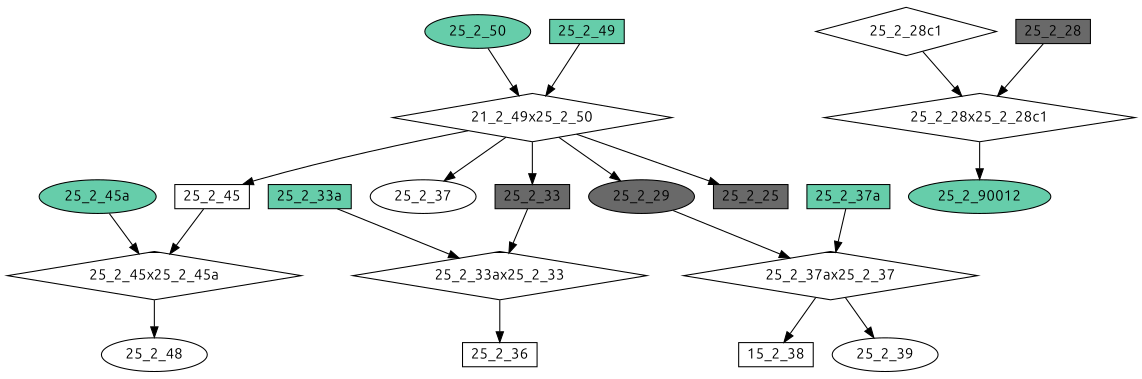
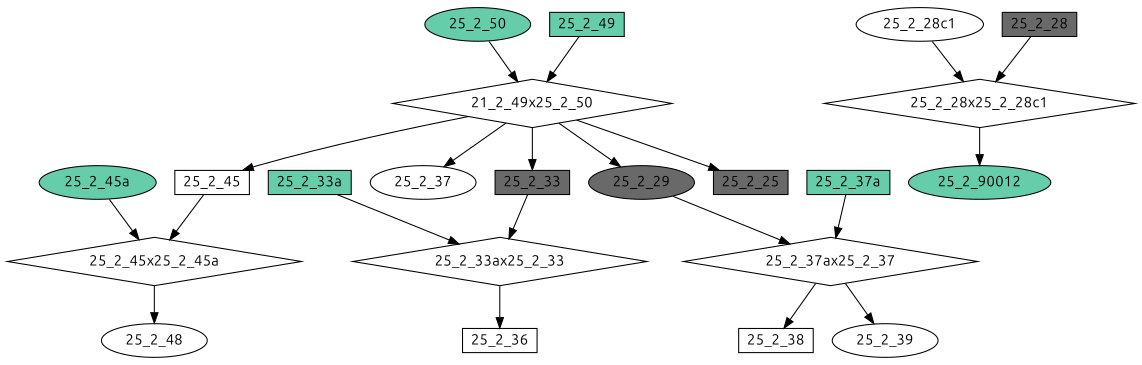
(906, 31) -> (920, 24)
(776, 355) -> (776, 341)
